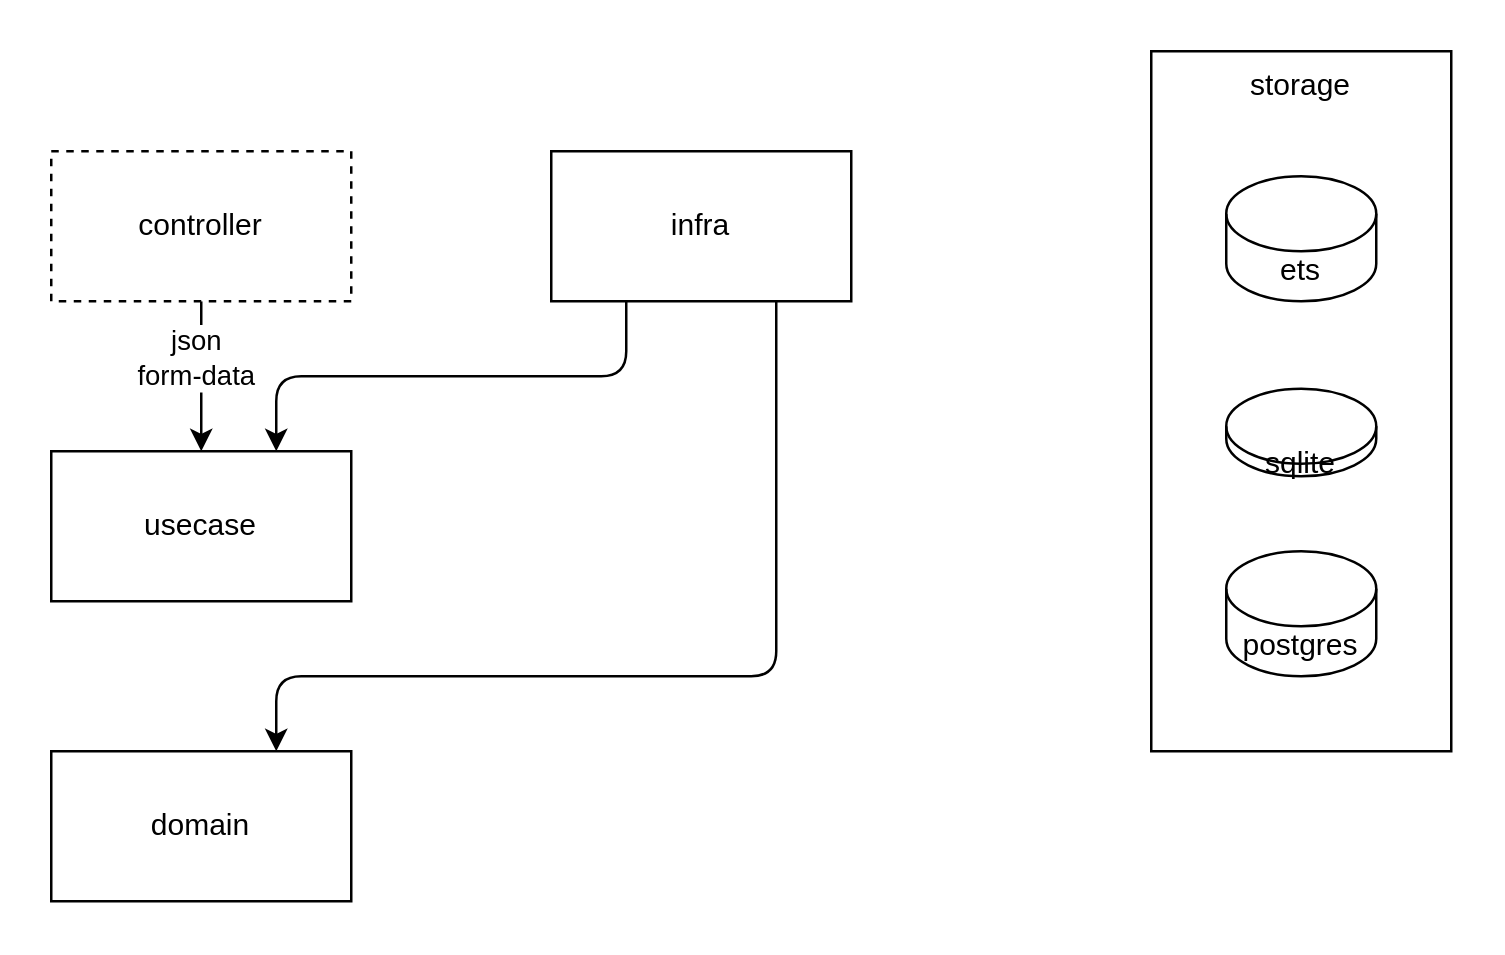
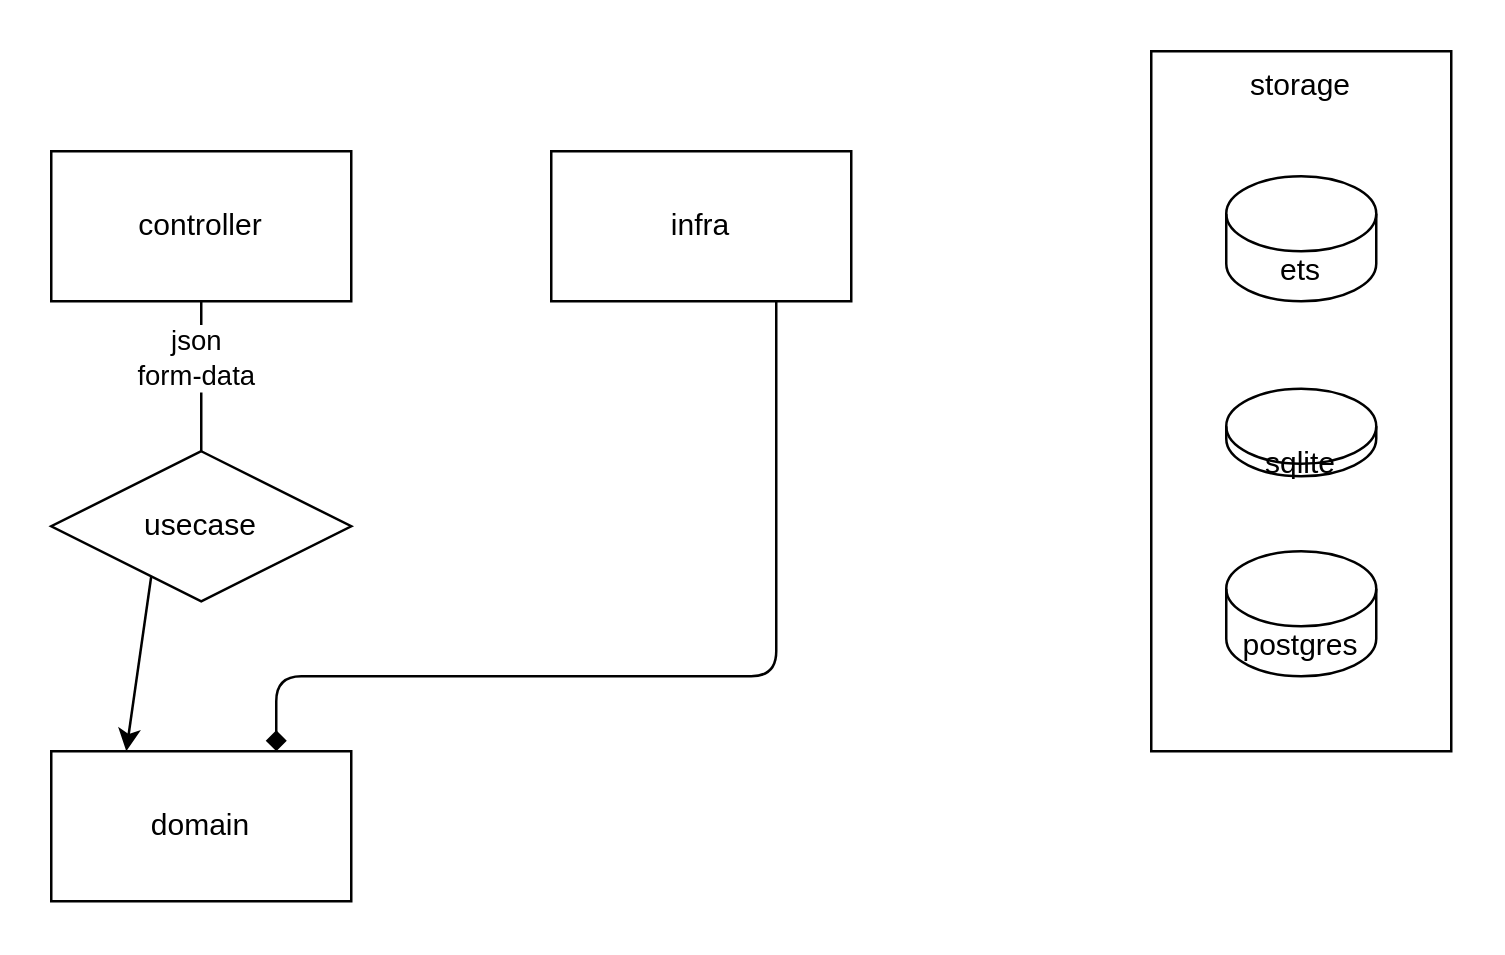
(201, 226) -> (201, 226)
(459, 376) -> none
(201, 433) -> (201, 441)
(201, 526) -> (201, 526)
none -> (140, 656)
(276, 732) -> (276, 731)
